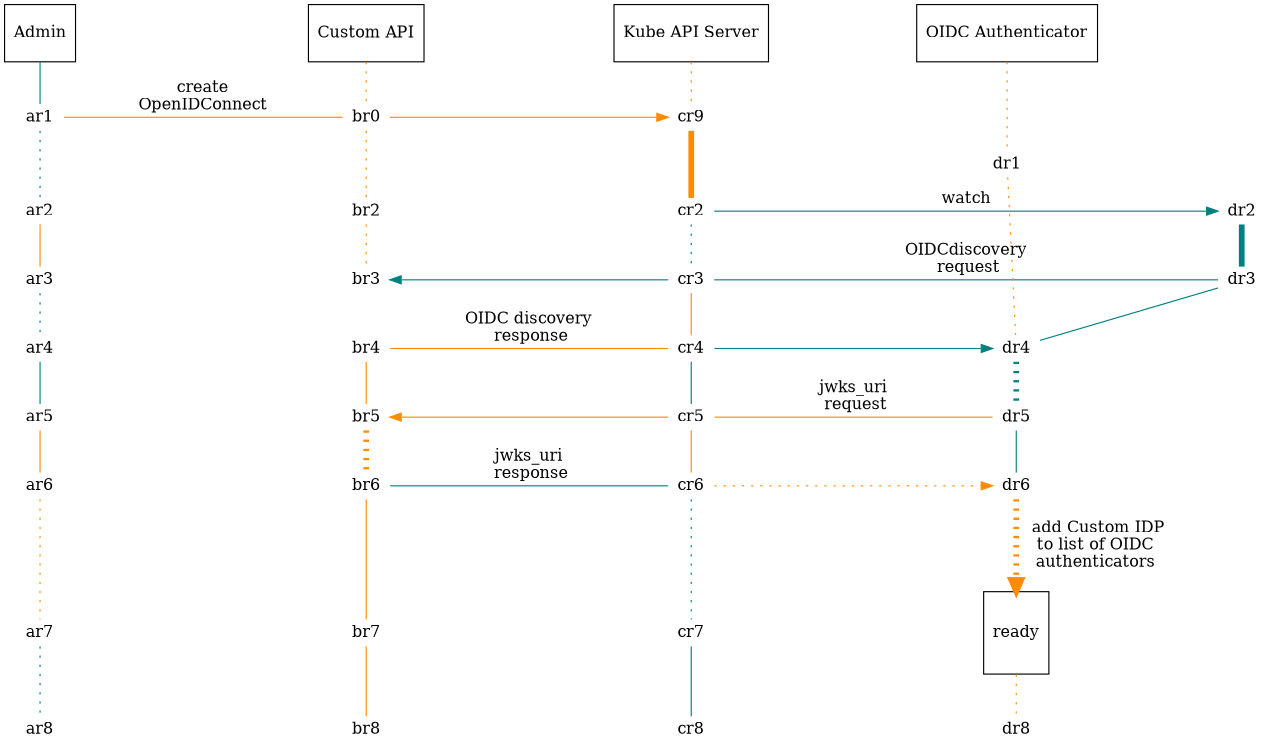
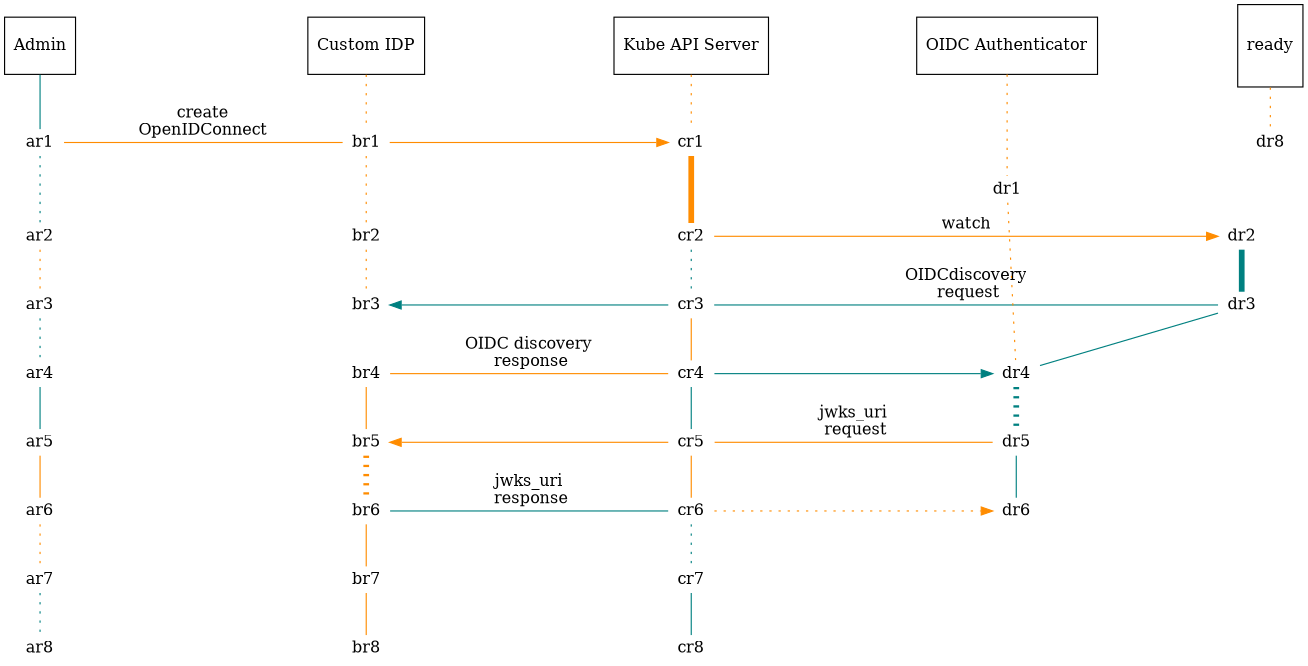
(366, 33) -> (366, 46)
(366, 117) -> (366, 142)
(691, 117) -> (691, 142)
(960, 211) -> (960, 236)
(40, 246) -> (40, 271)
(1016, 540) -> none
